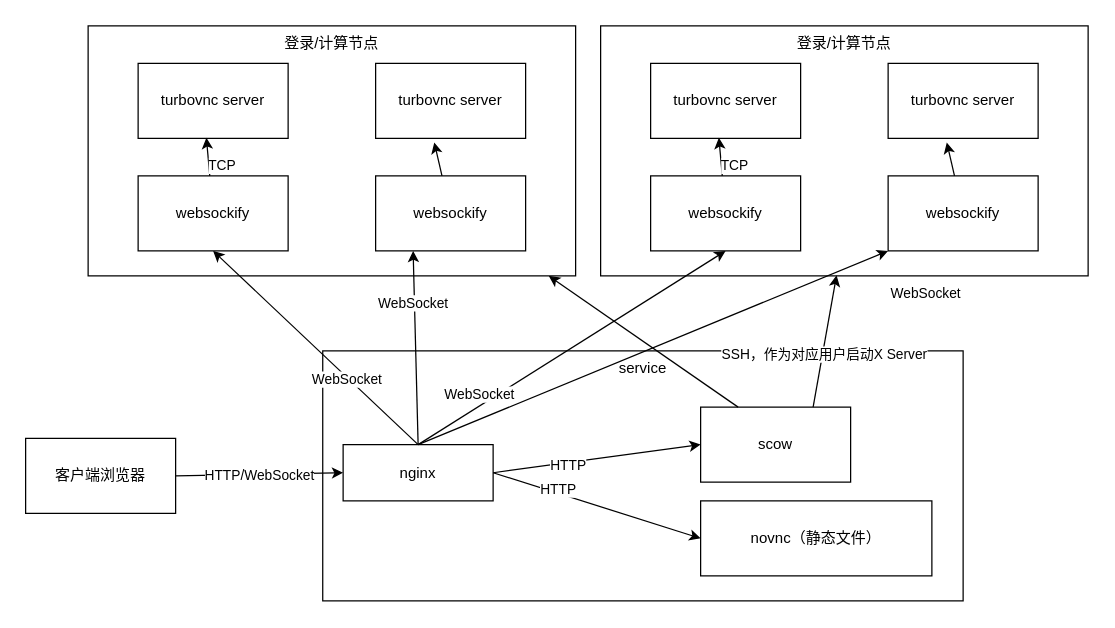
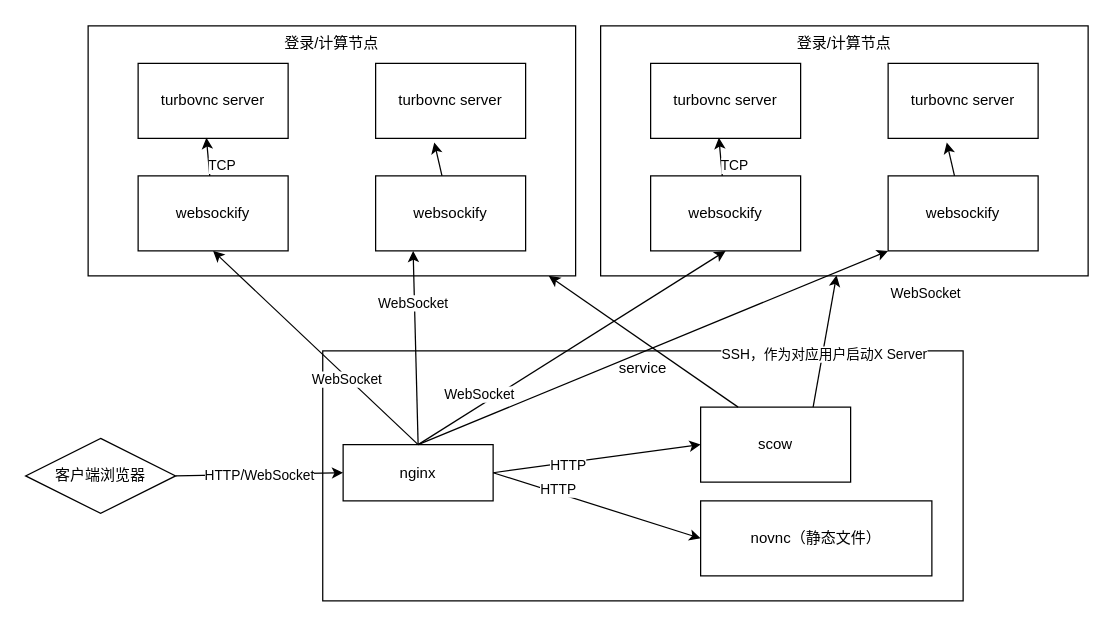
(101, 476) -> (101, 476)
